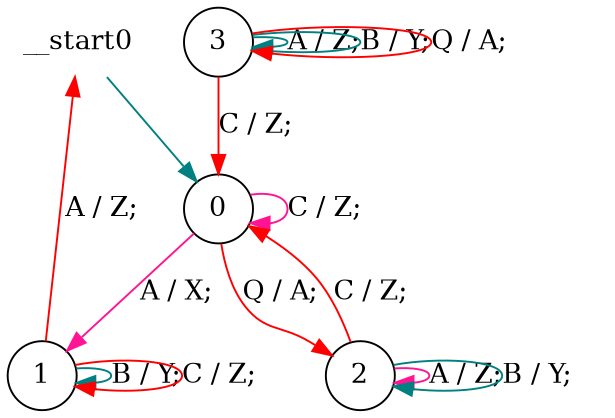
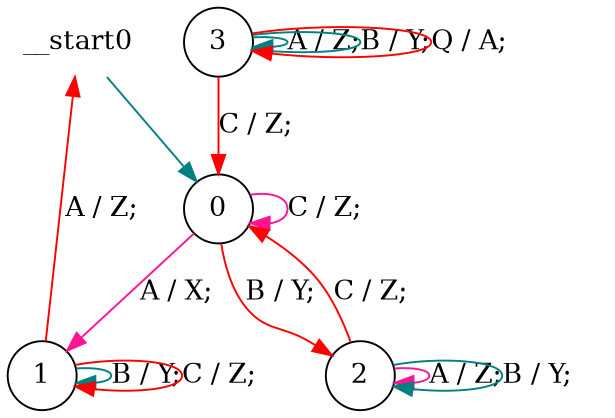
(281, 292) -> (281, 292)
